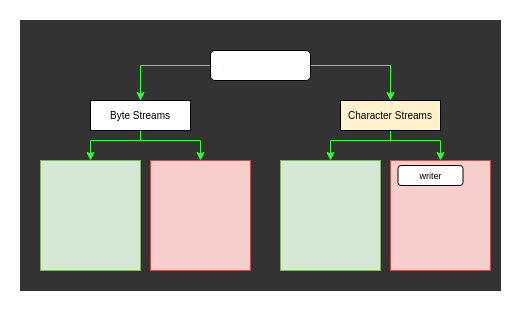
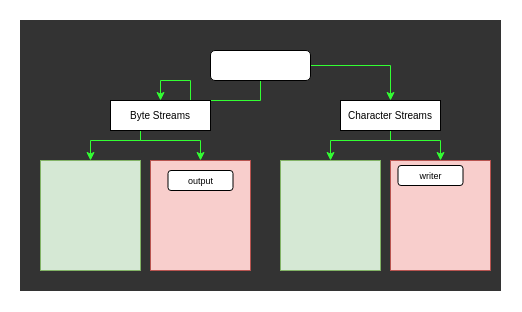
(141, 116) -> (161, 116)
(391, 116) -> (391, 116)
none -> (201, 181)
